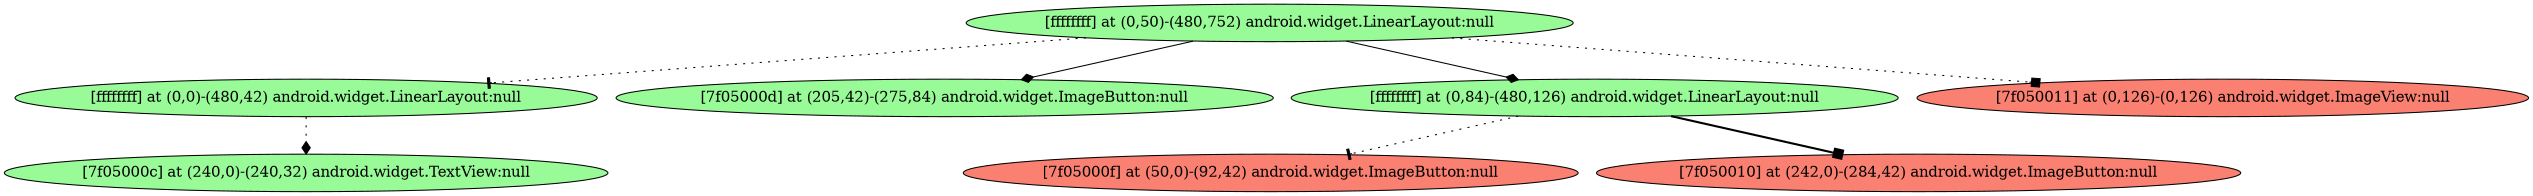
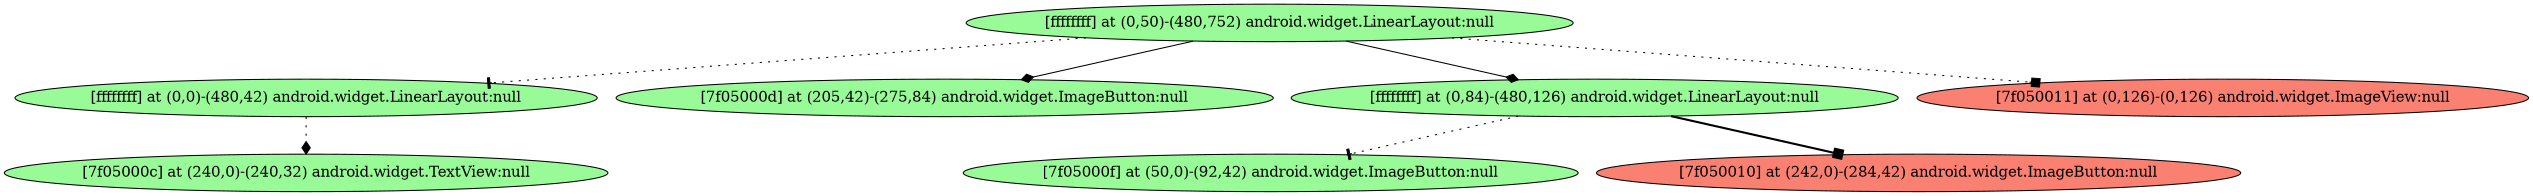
(1271, 173) -> (1271, 173)
